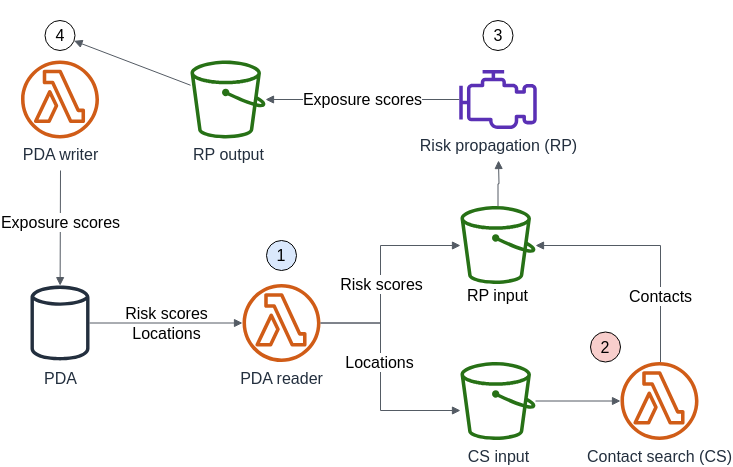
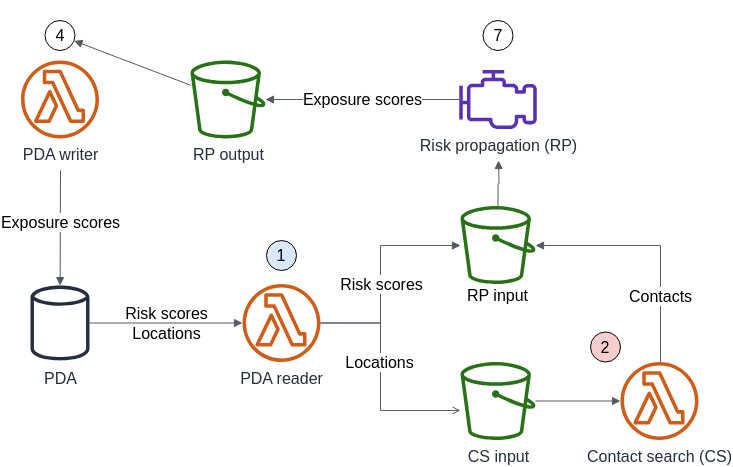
(499, 36) -> (499, 36)
(451, 411) -> (453, 411)
